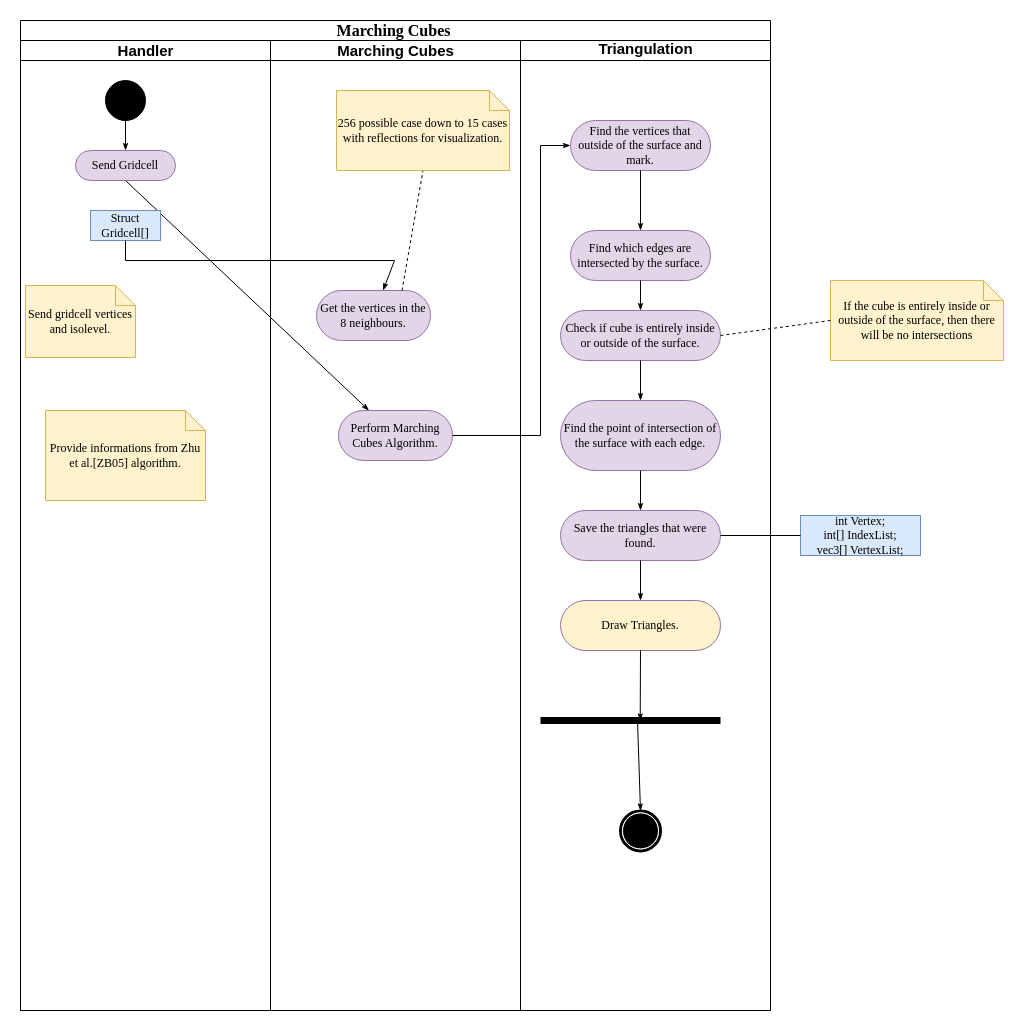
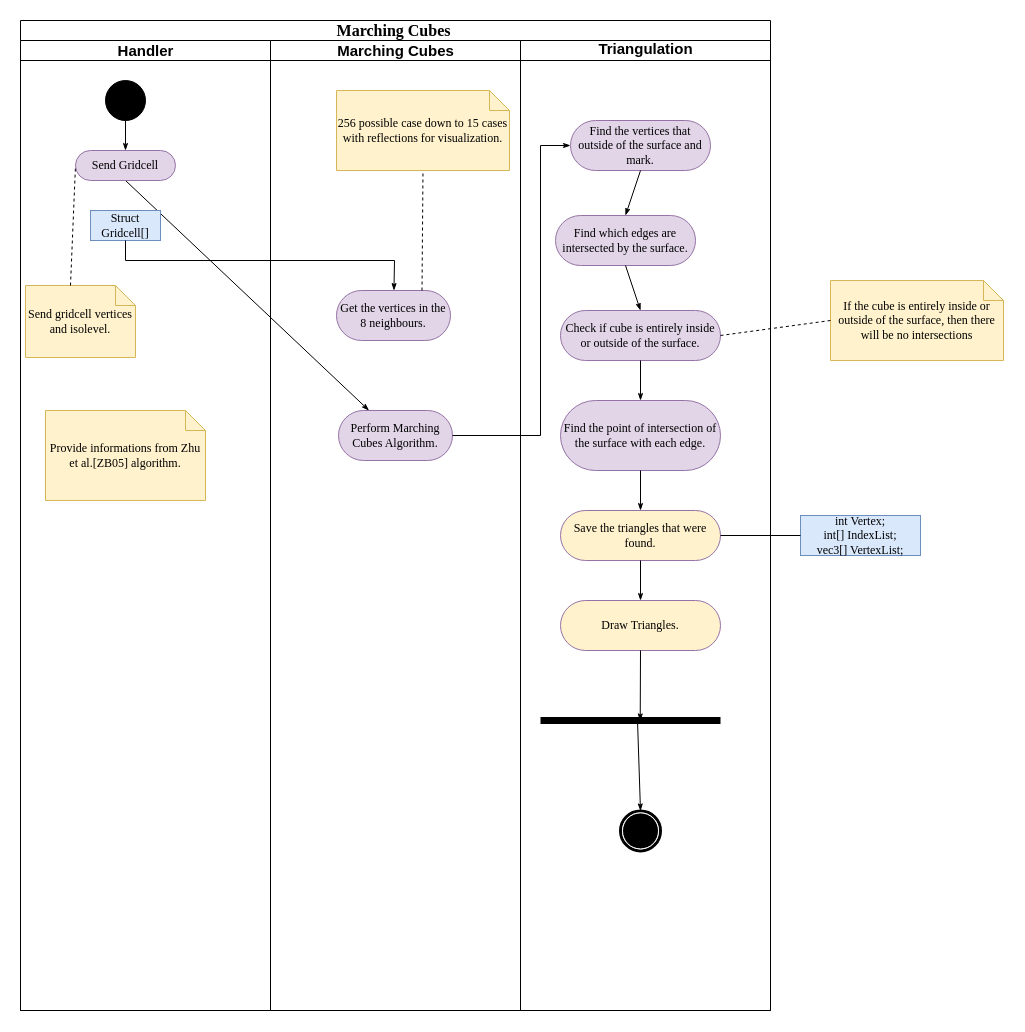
none -> (73, 227)
(641, 256) -> (626, 241)
(374, 316) -> (394, 316)
(641, 536) -> (641, 536)
